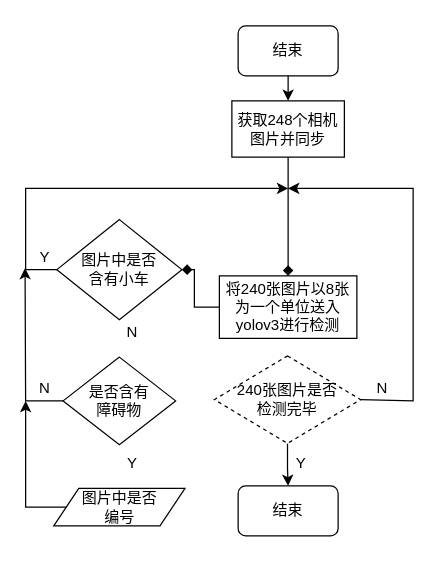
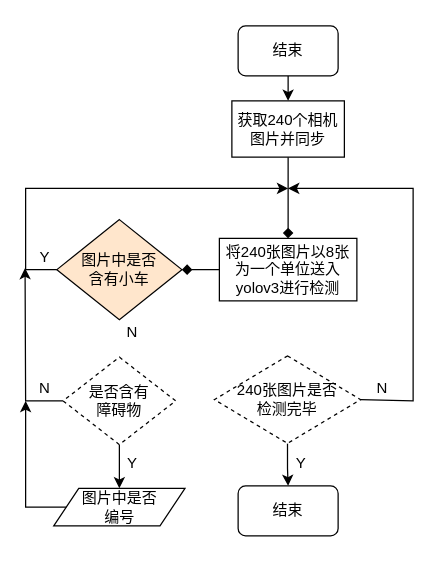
(288, 129) -> (288, 129)
(119, 269) -> (119, 269)
(288, 307) -> (288, 269)
(119, 401) -> (119, 401)
none -> (119, 468)
